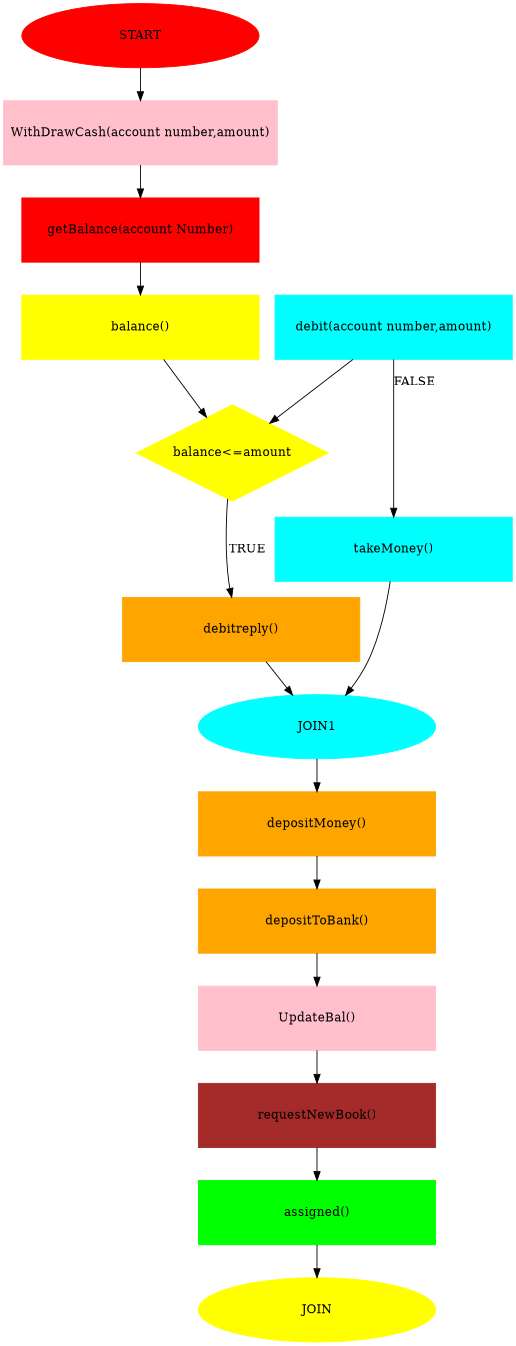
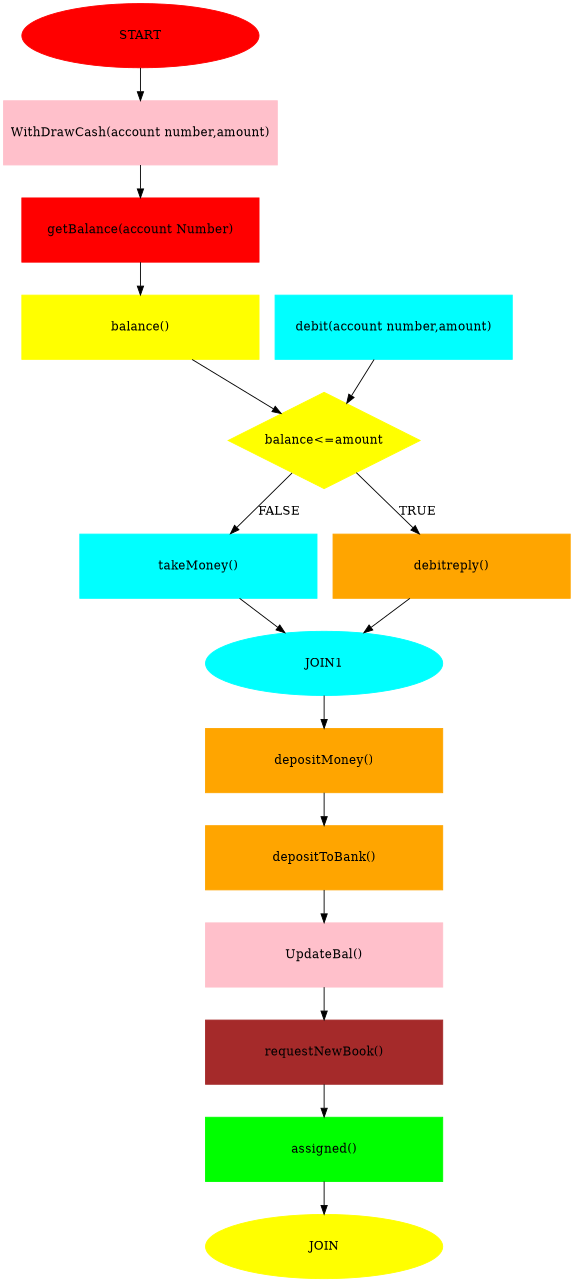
(394, 434) -> (264, 500)
